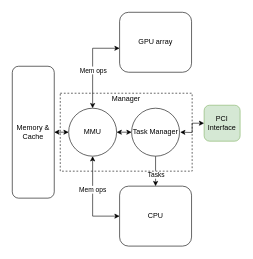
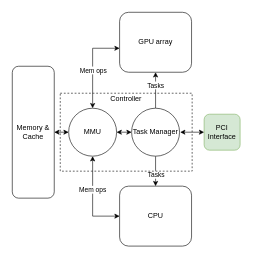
none -> (156, 92)
(126, 99) -> (126, 99)
(222, 123) -> (222, 132)
